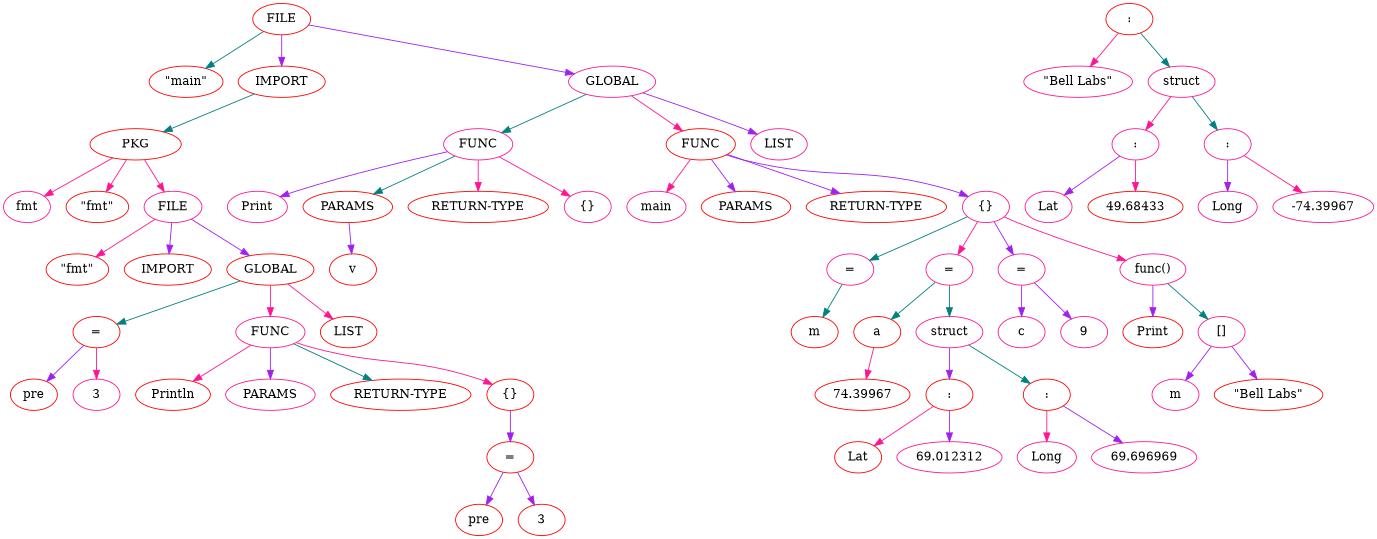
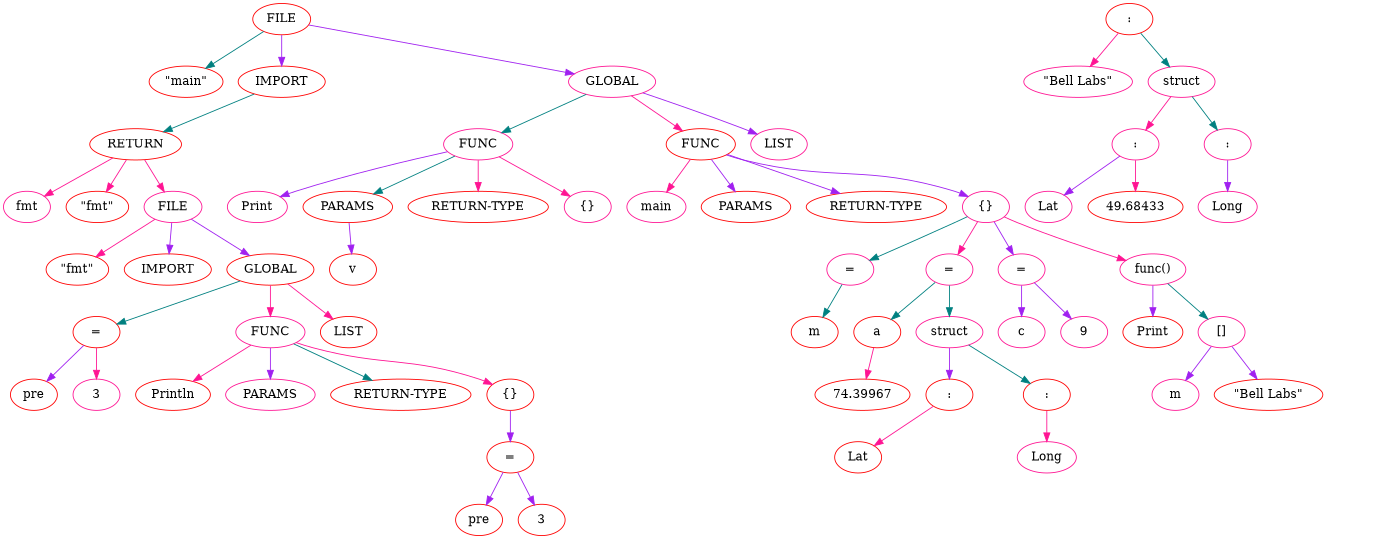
(136, 144) -> (136, 144)
(1323, 207) -> none
(949, 457) -> none
(1144, 457) -> none
